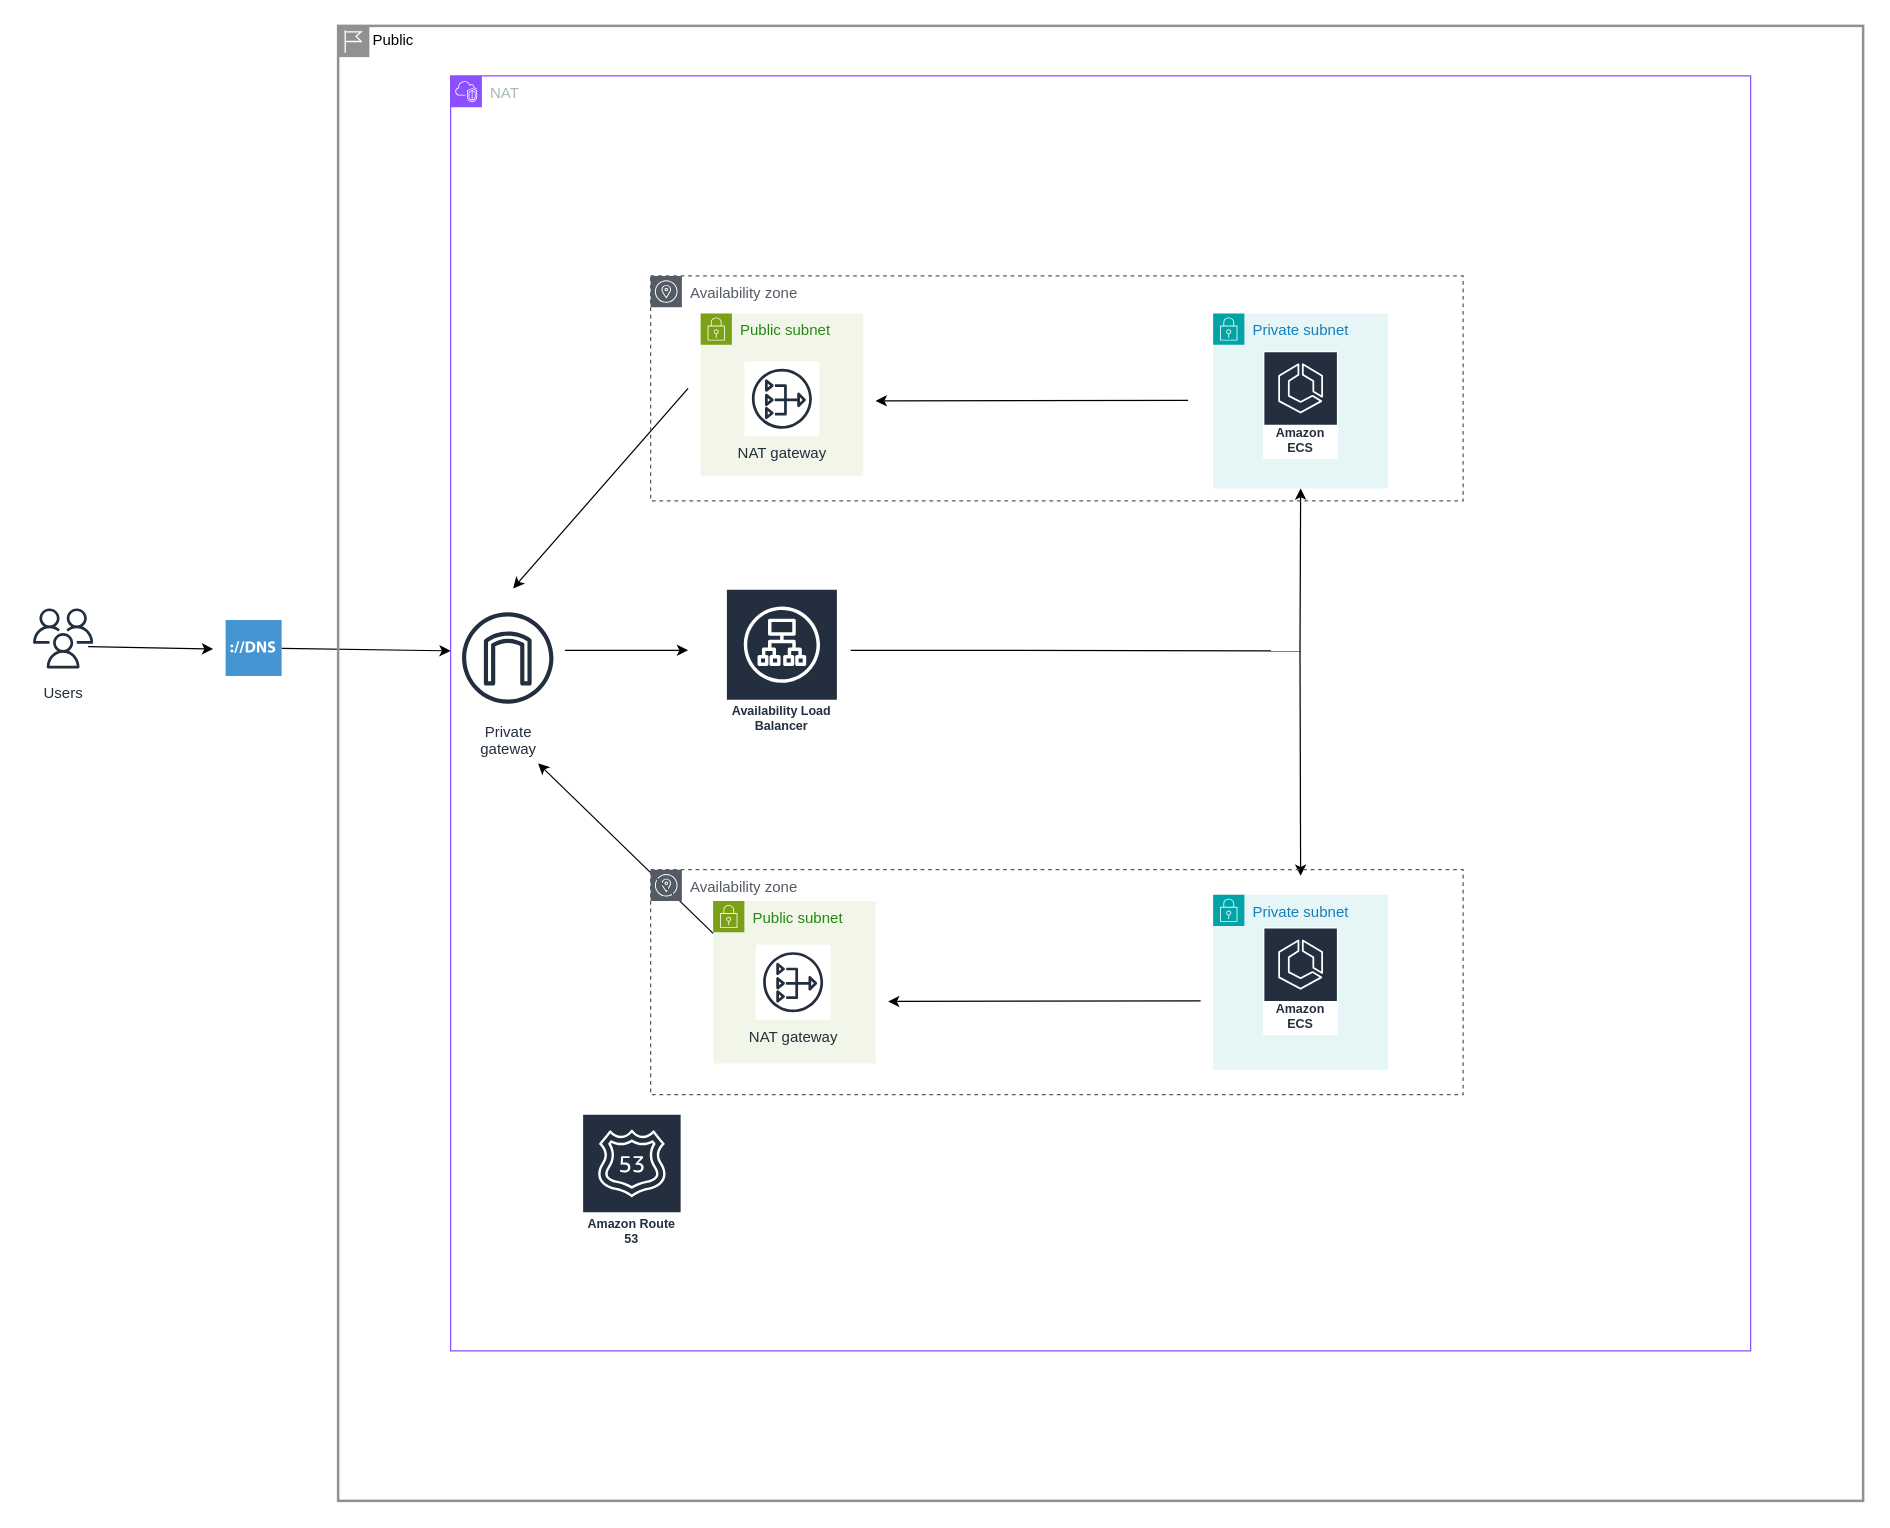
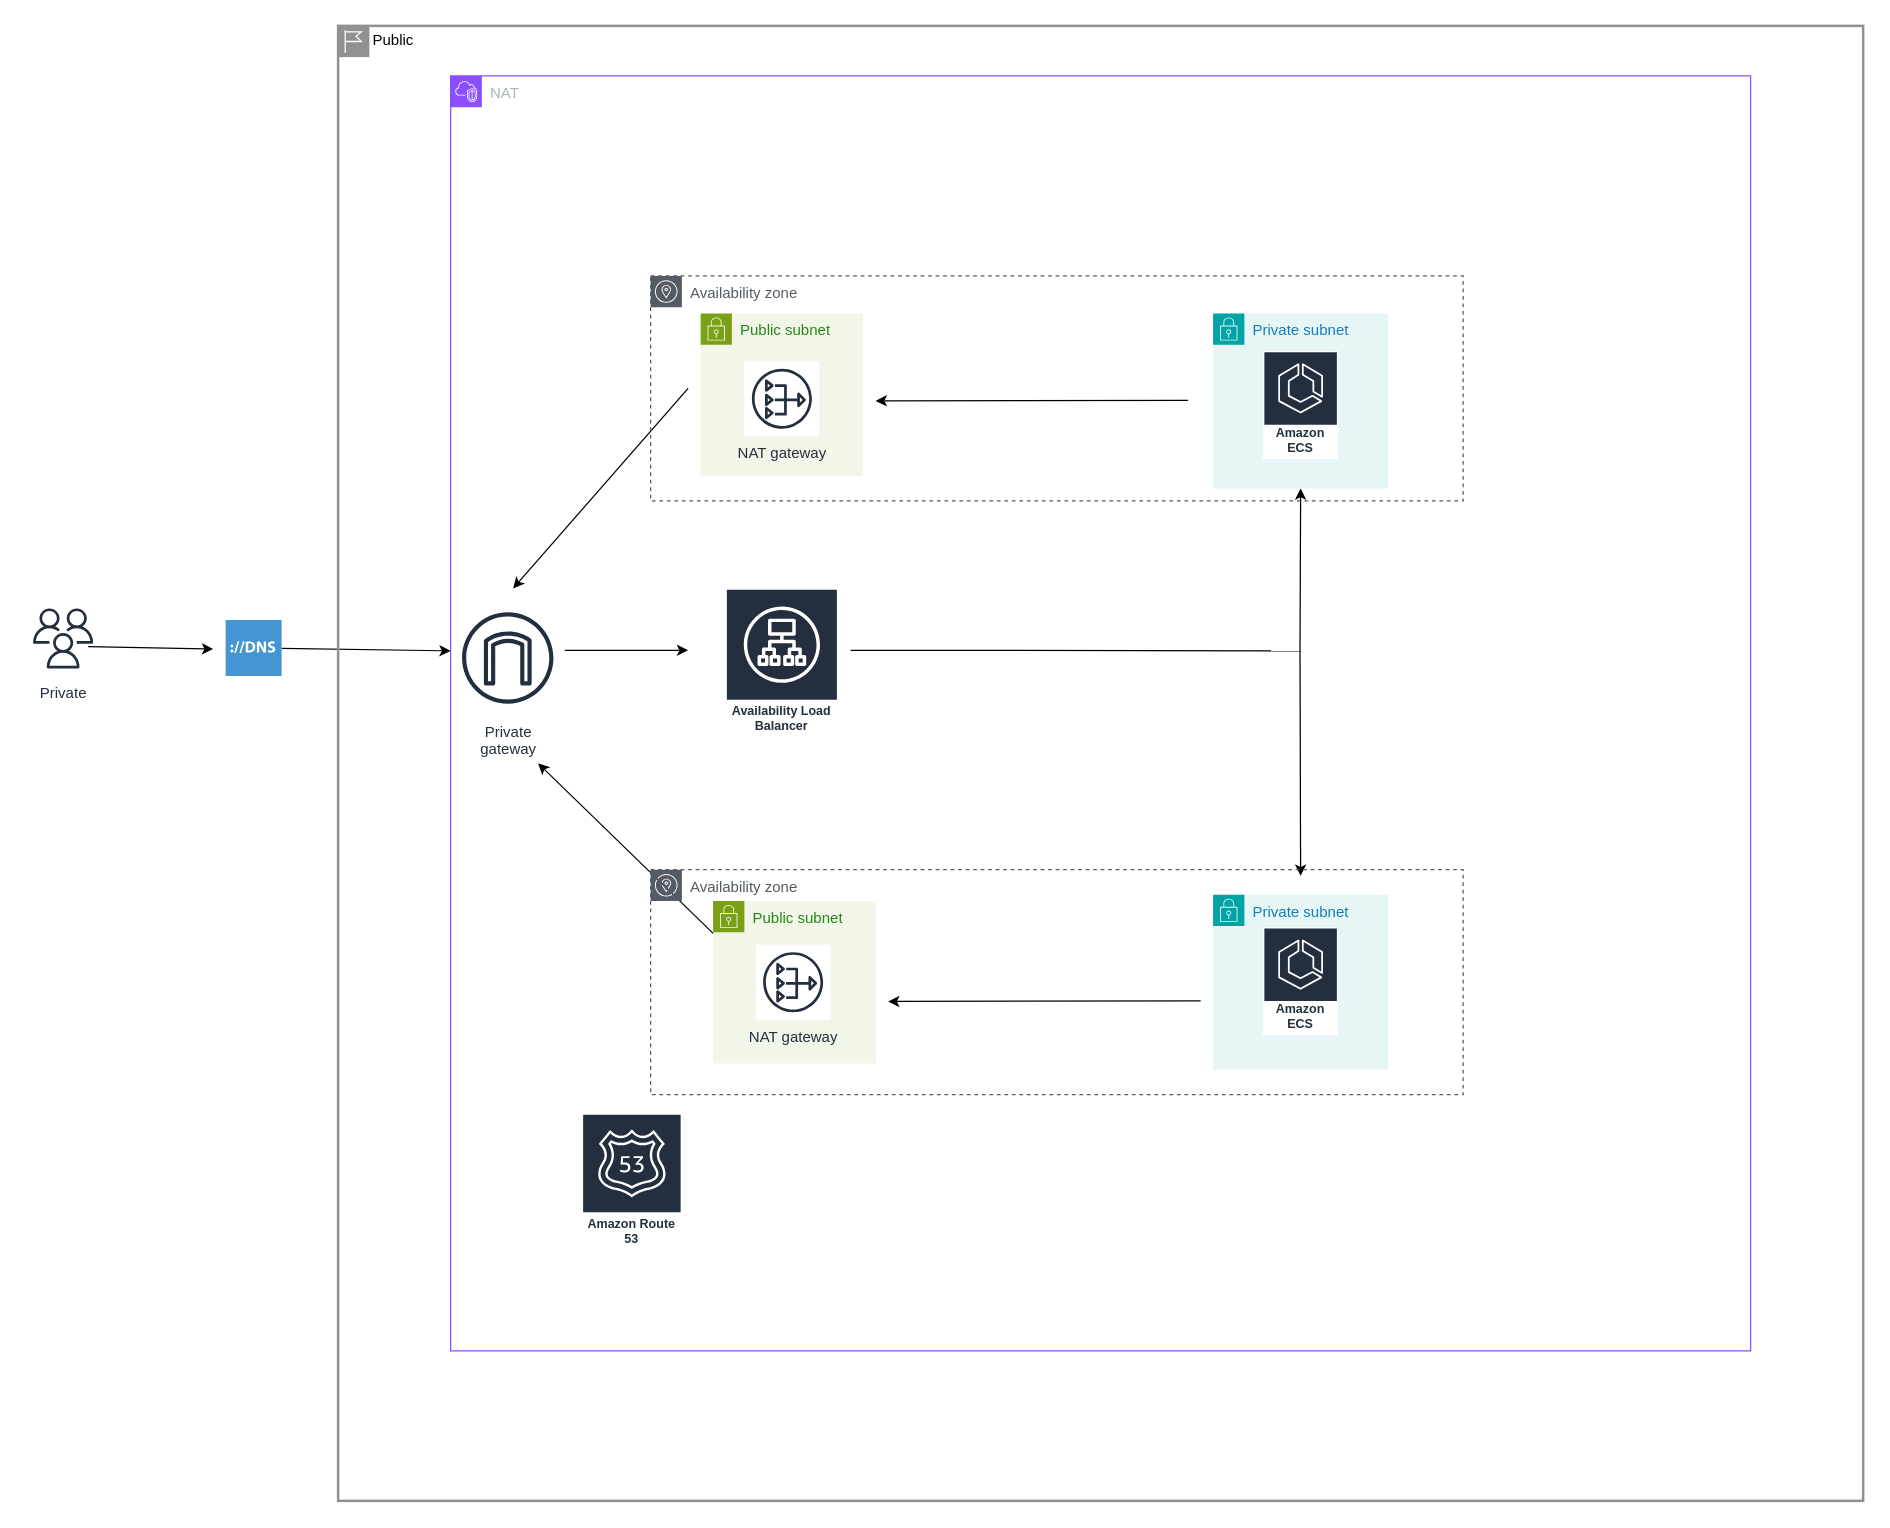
(64, 693) -> (64, 693)
